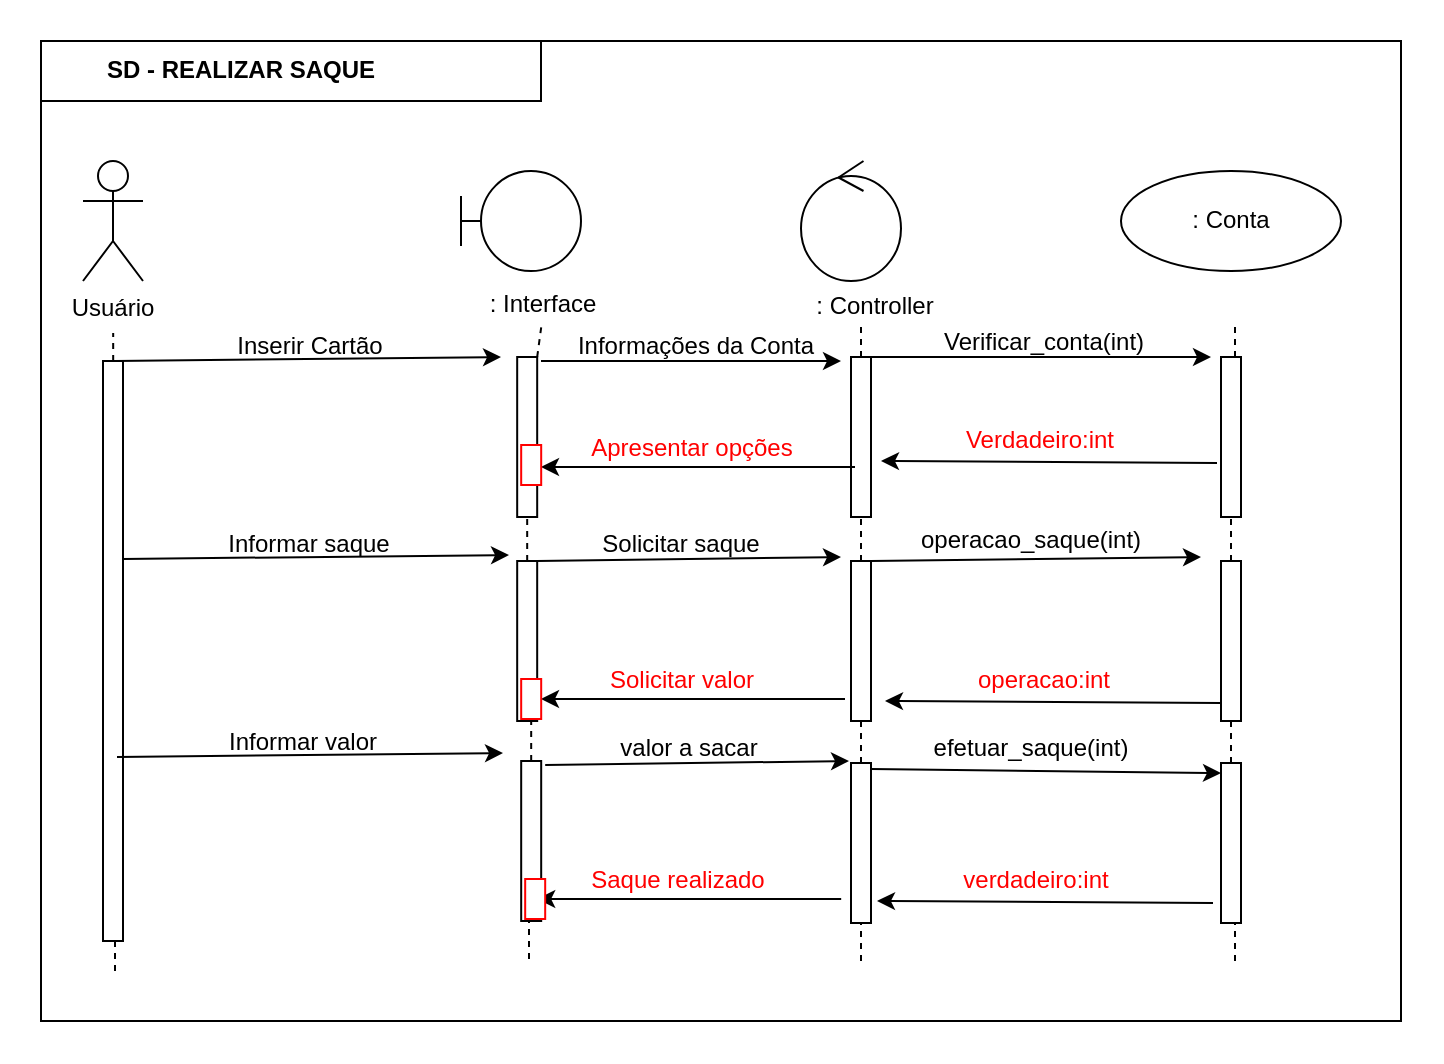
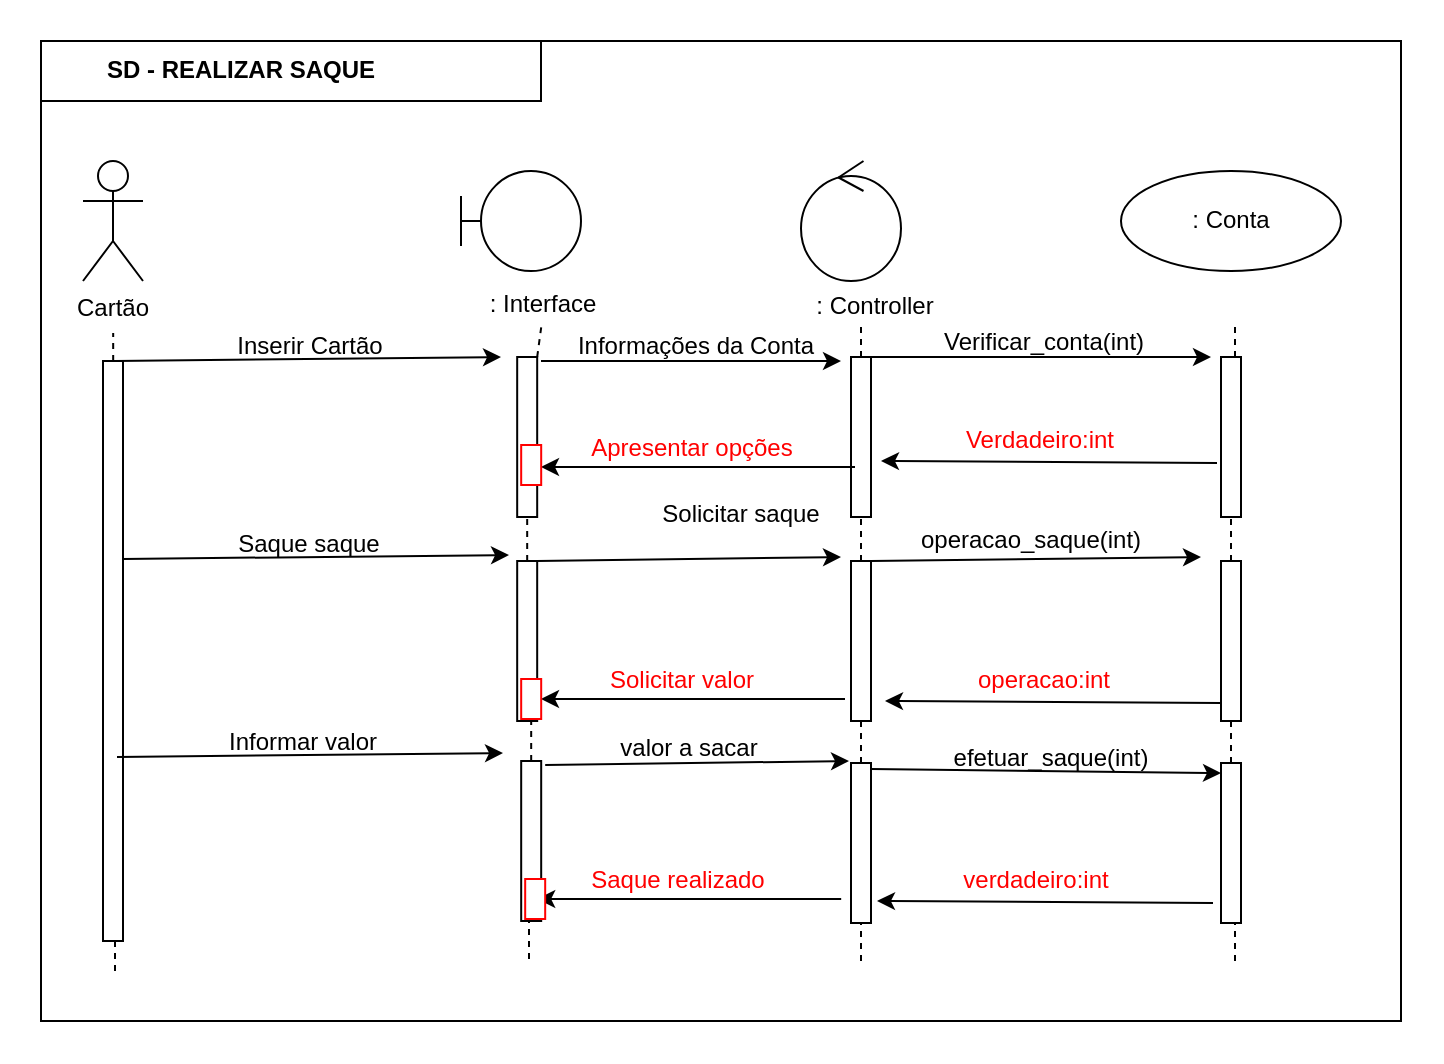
(114, 309) -> (114, 309)
(310, 545) -> (310, 545)
(682, 545) -> (742, 515)
(1032, 749) -> (1052, 759)
